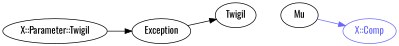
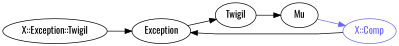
none -> (265, 15)
(55, 31) -> (55, 31)
none -> (270, 34)
